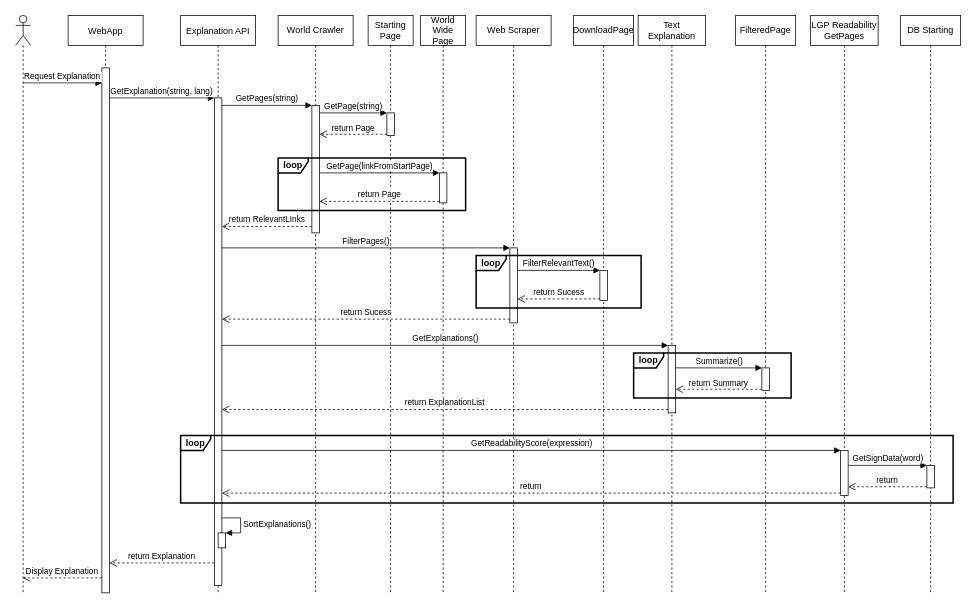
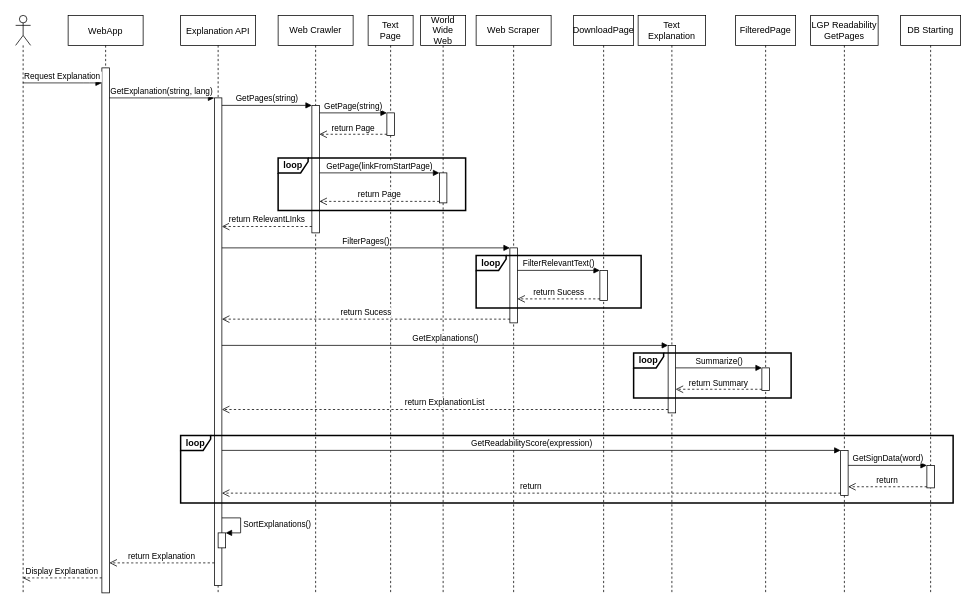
(315, 30) -> (315, 30)
(390, 30) -> (390, 30)
(443, 30) -> (443, 30)
